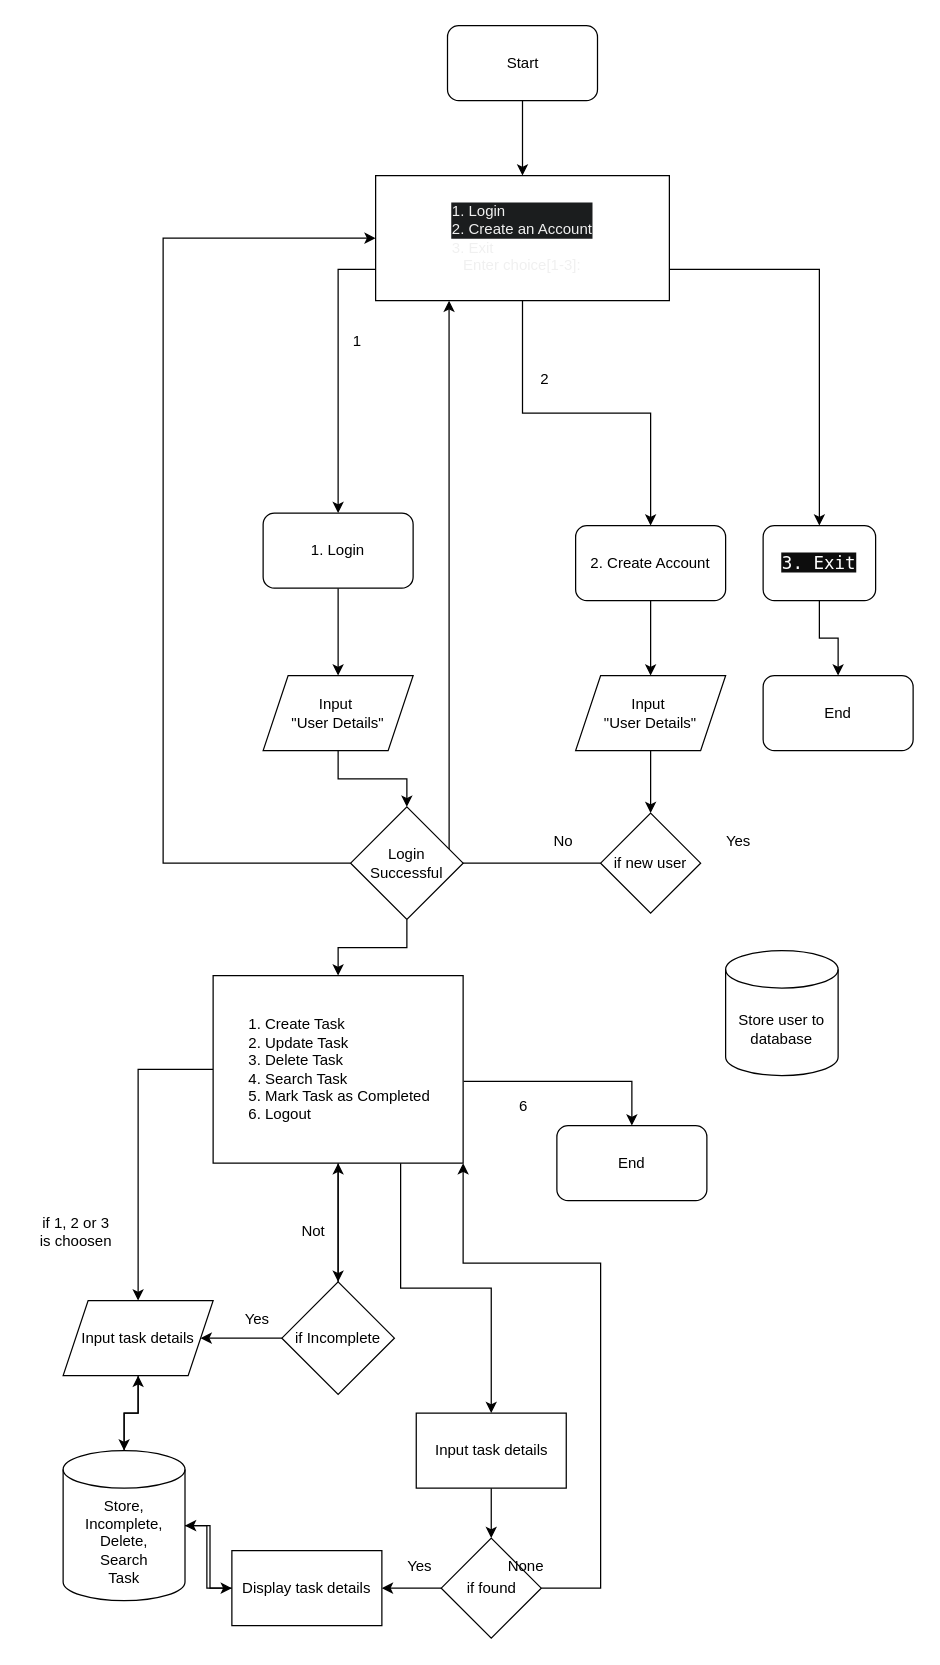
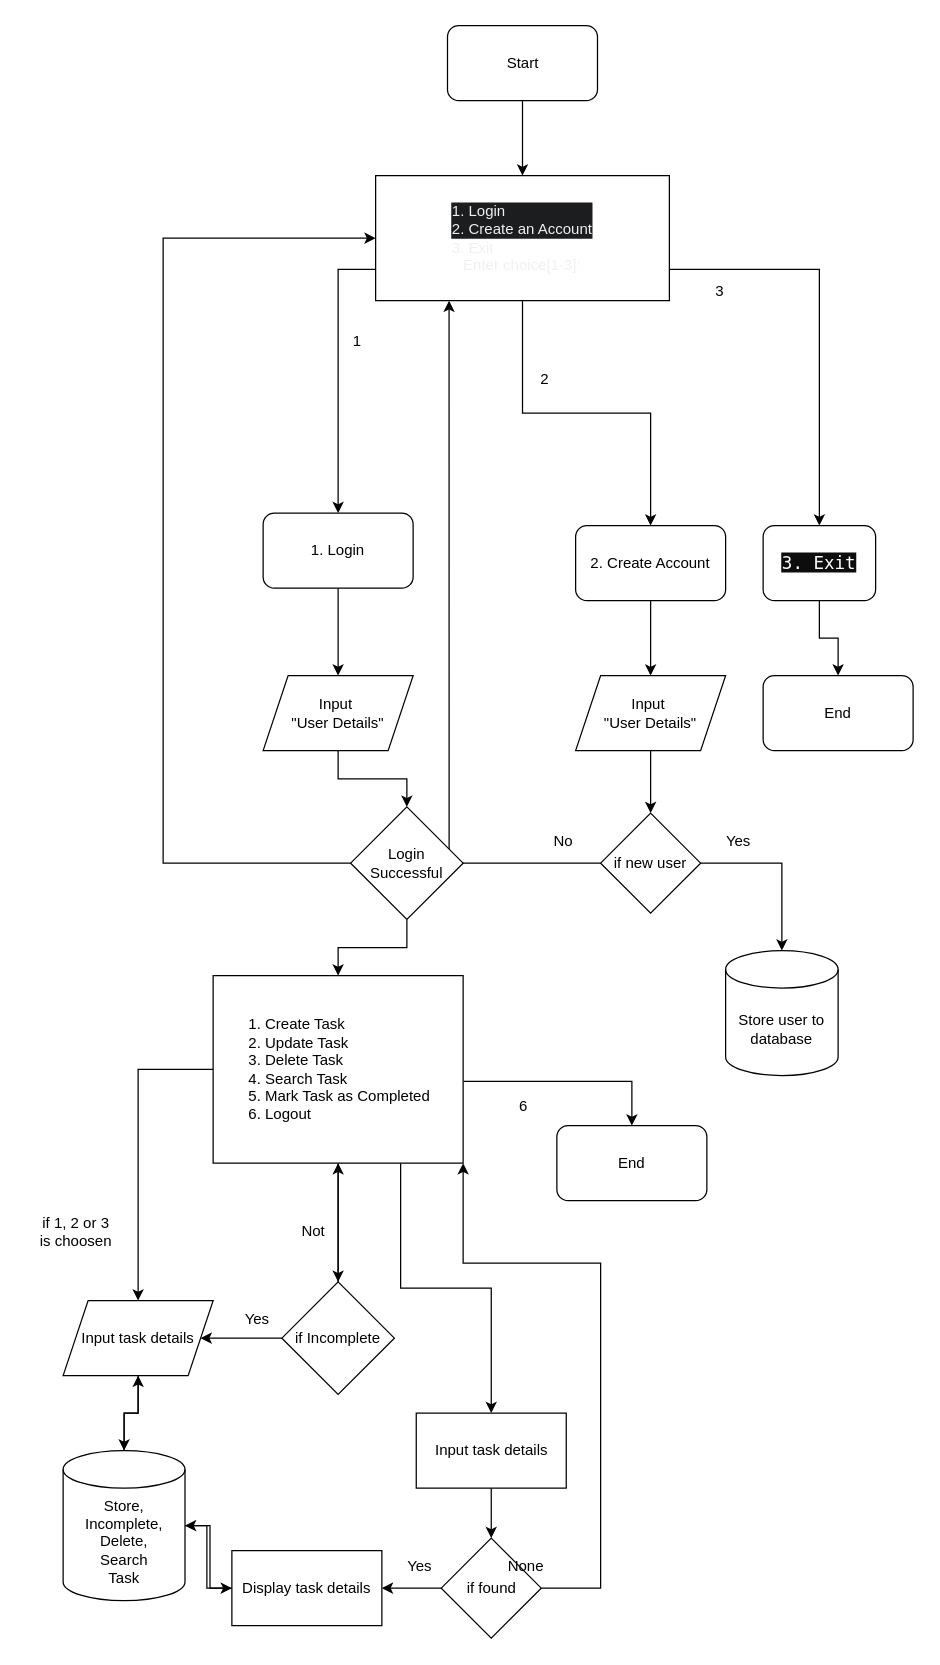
none -> (719, 292)
none -> (781, 863)
